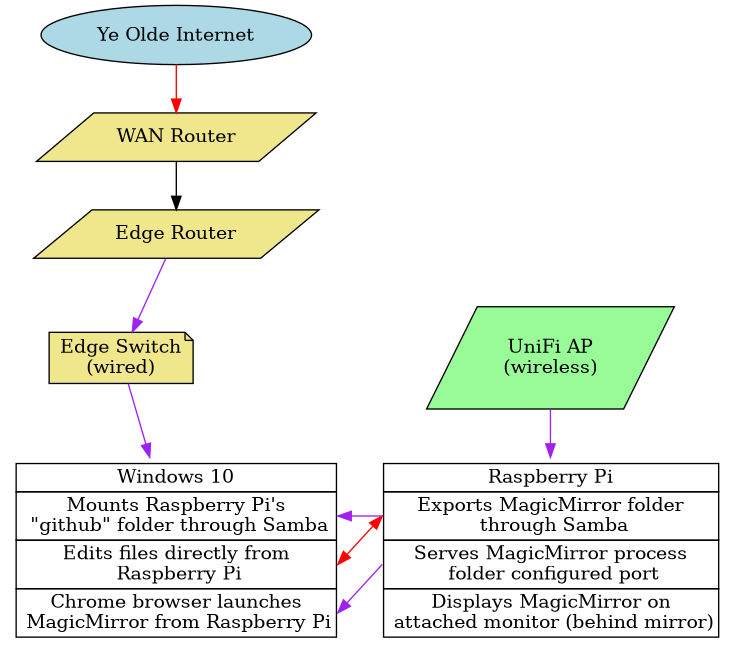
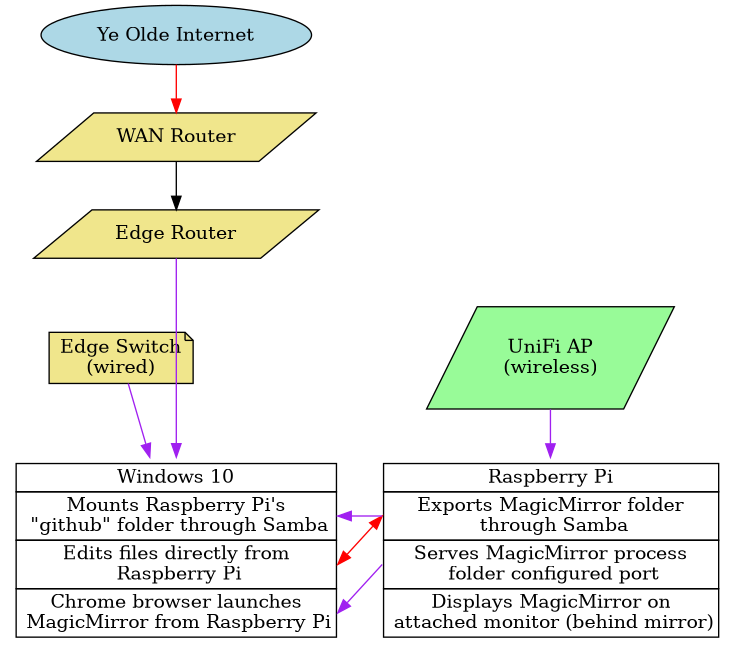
(152, 289) -> (176, 351)
